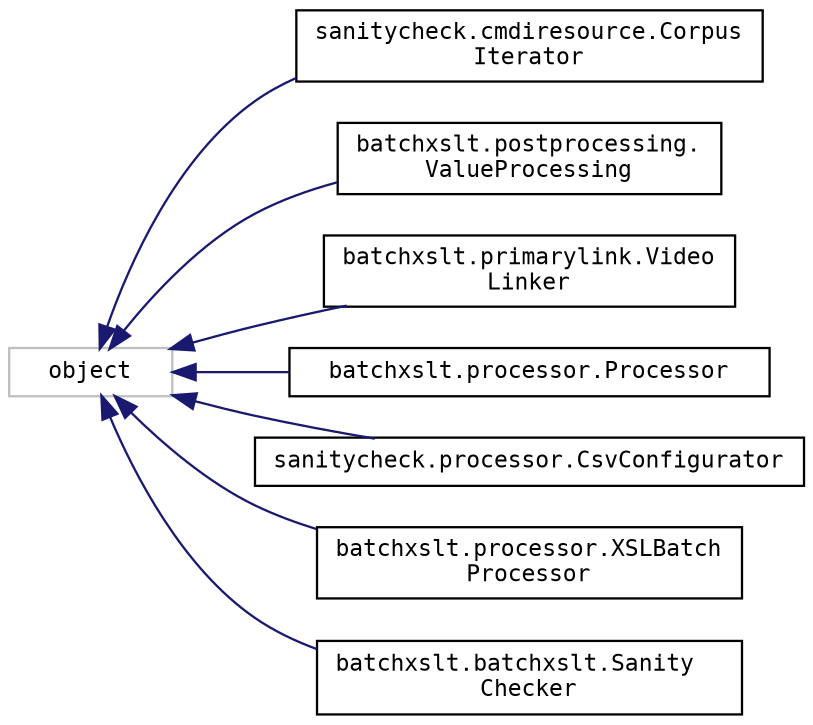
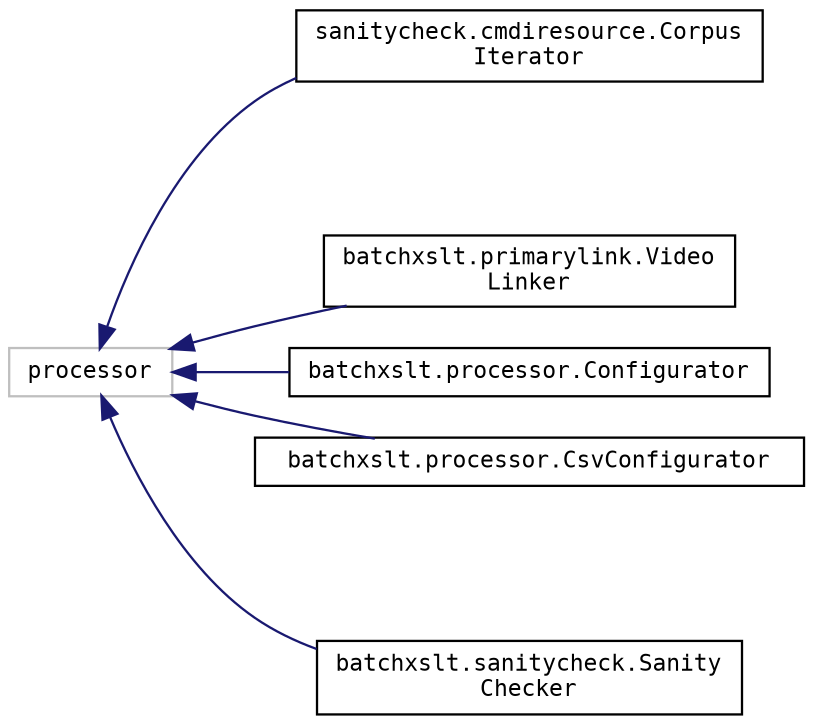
(530, 159) -> none
(91, 372) -> (91, 372)
(530, 372) -> (530, 372)
(530, 462) -> (530, 462)
(530, 563) -> none
(530, 678) -> (530, 678)
